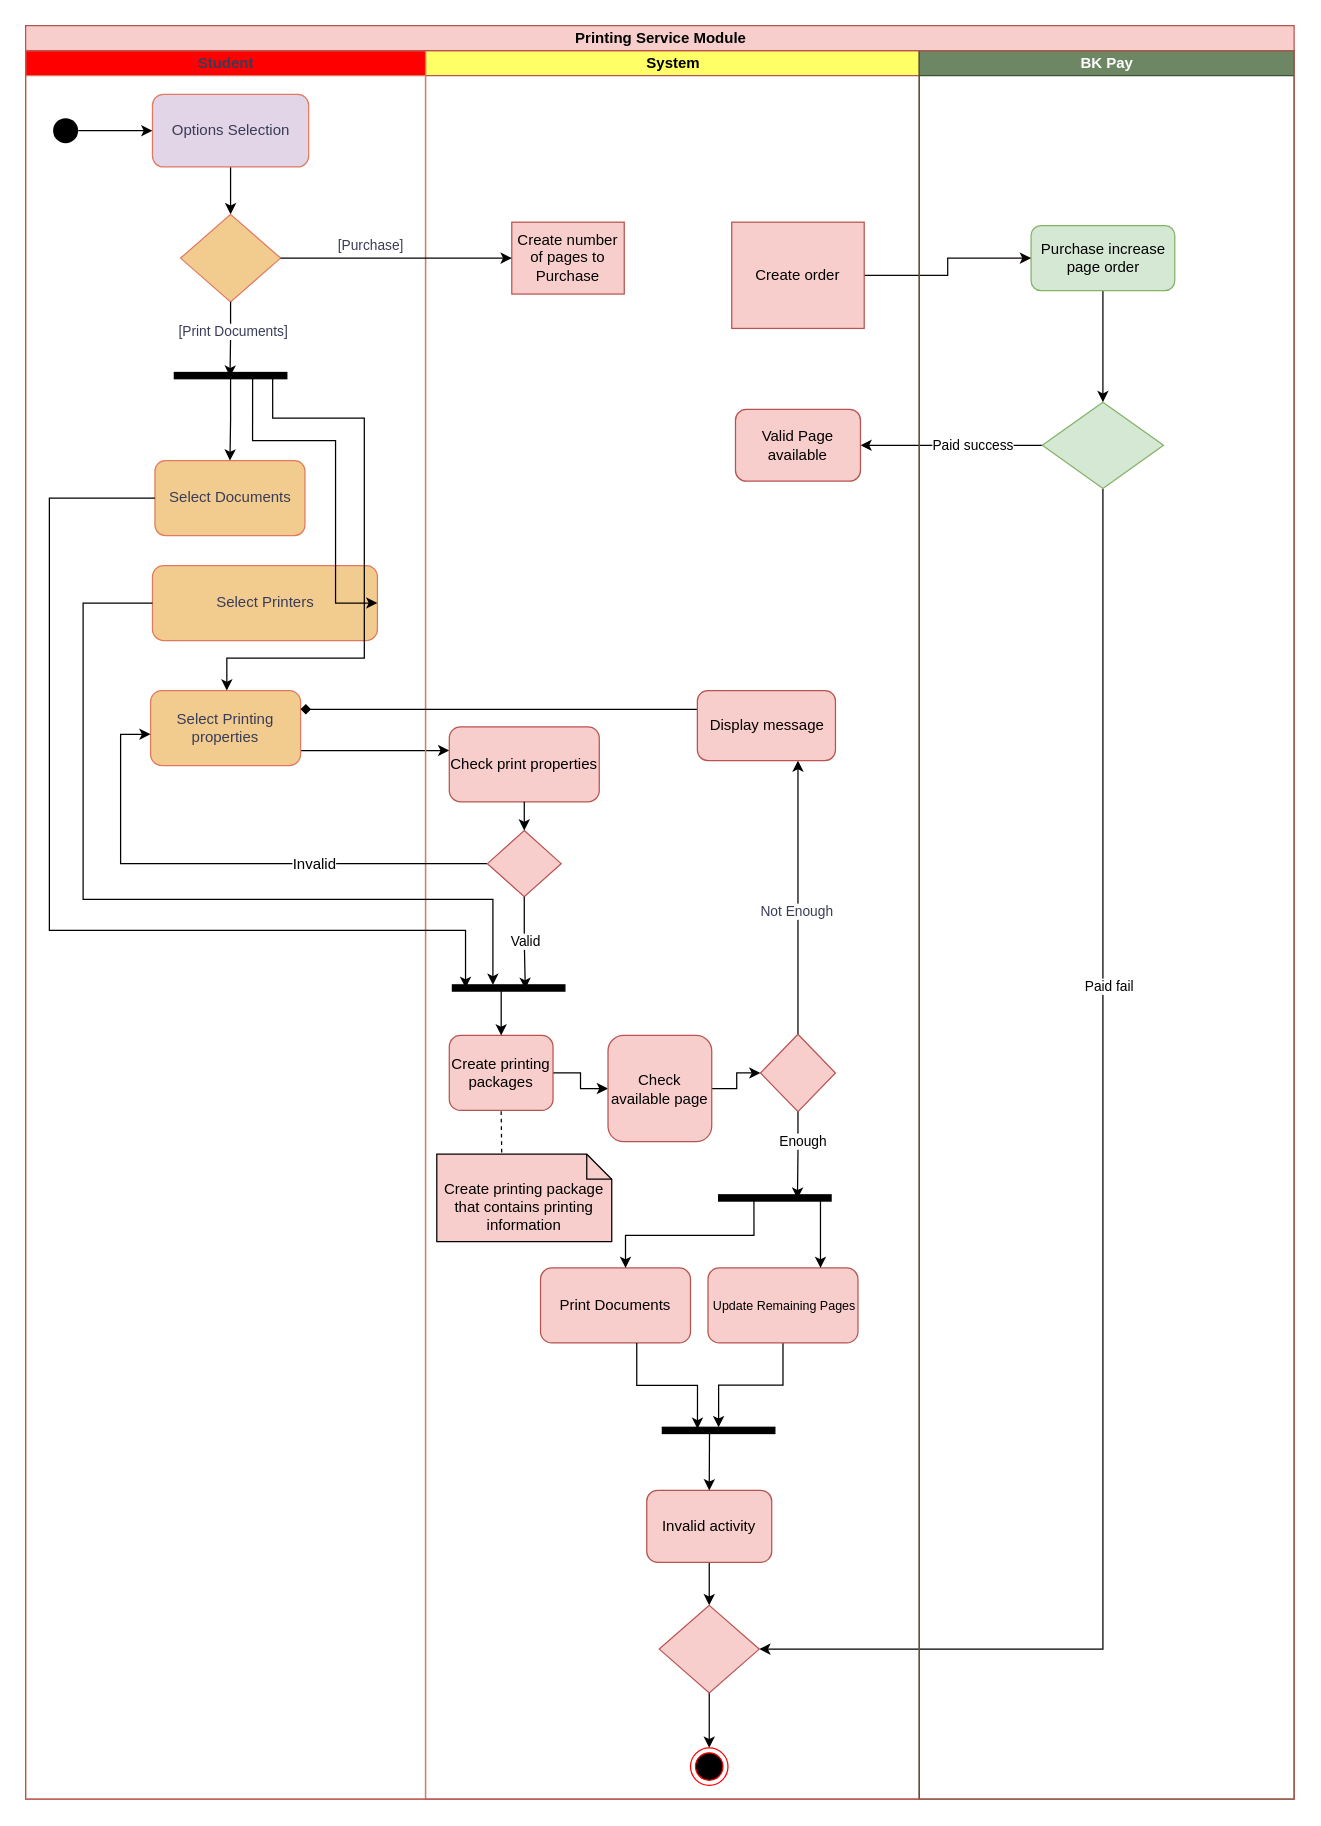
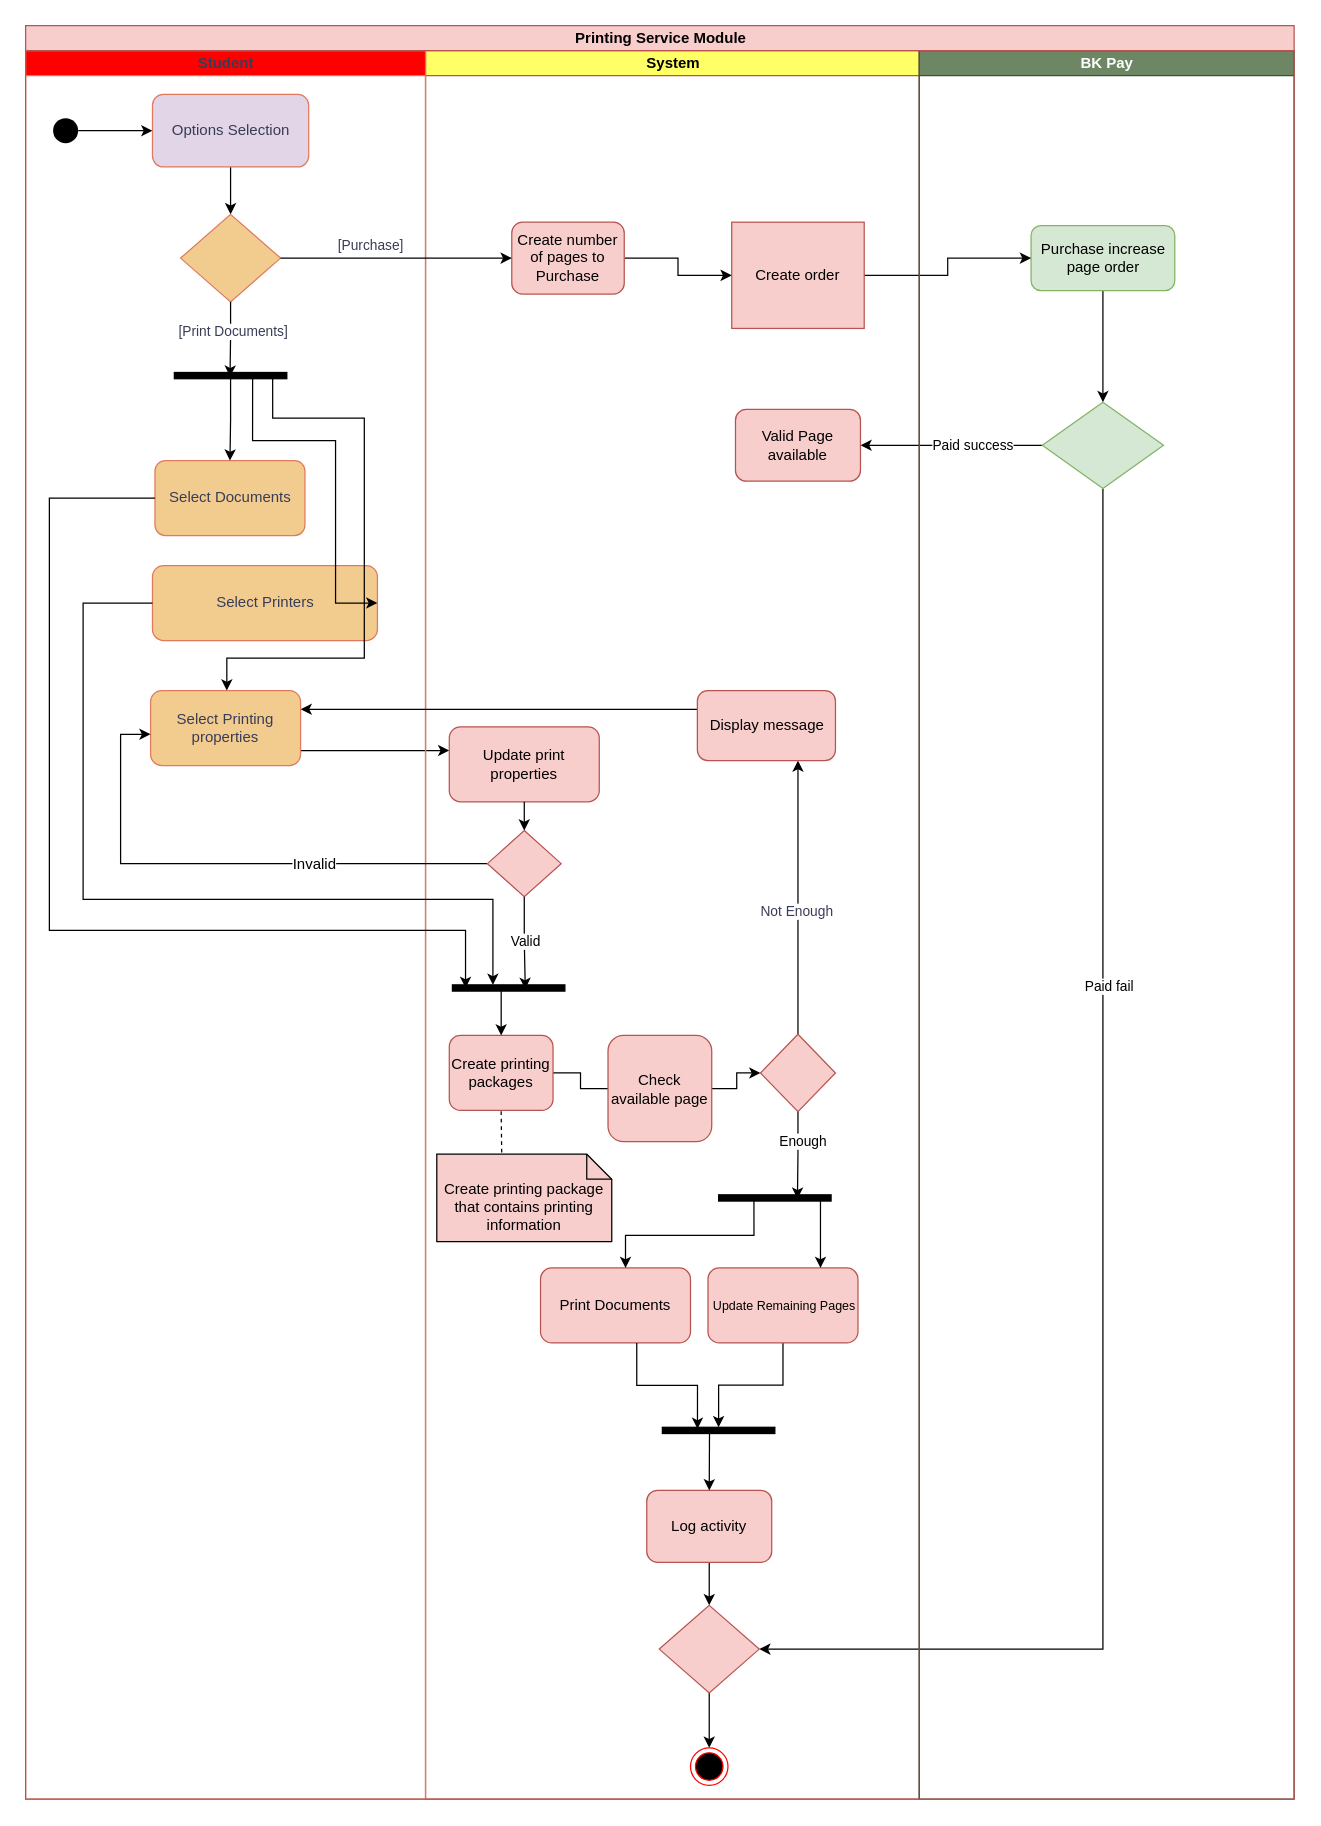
(568, 258) -> (568, 258)
none -> (678, 262)
(311, 709) -> (310, 709)
(524, 764) -> (524, 764)
(598, 1089) -> (601, 1089)
(709, 1527) -> (709, 1527)
